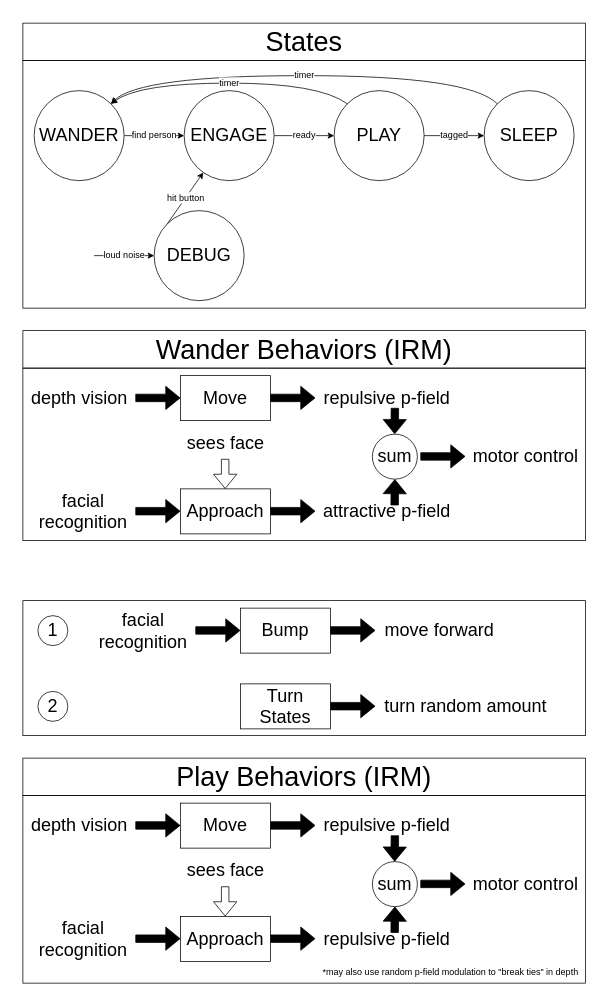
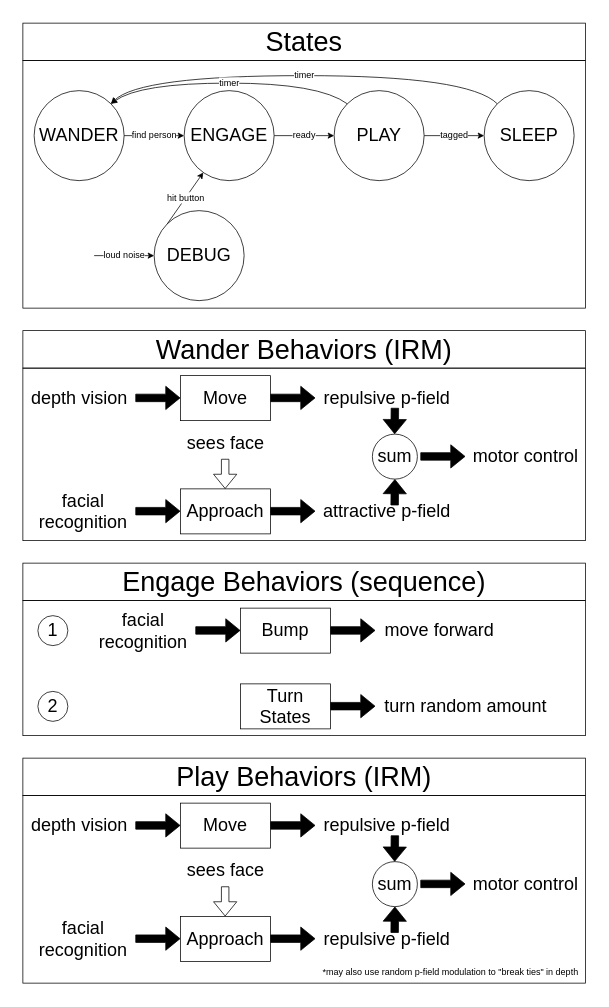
none -> (304, 582)
